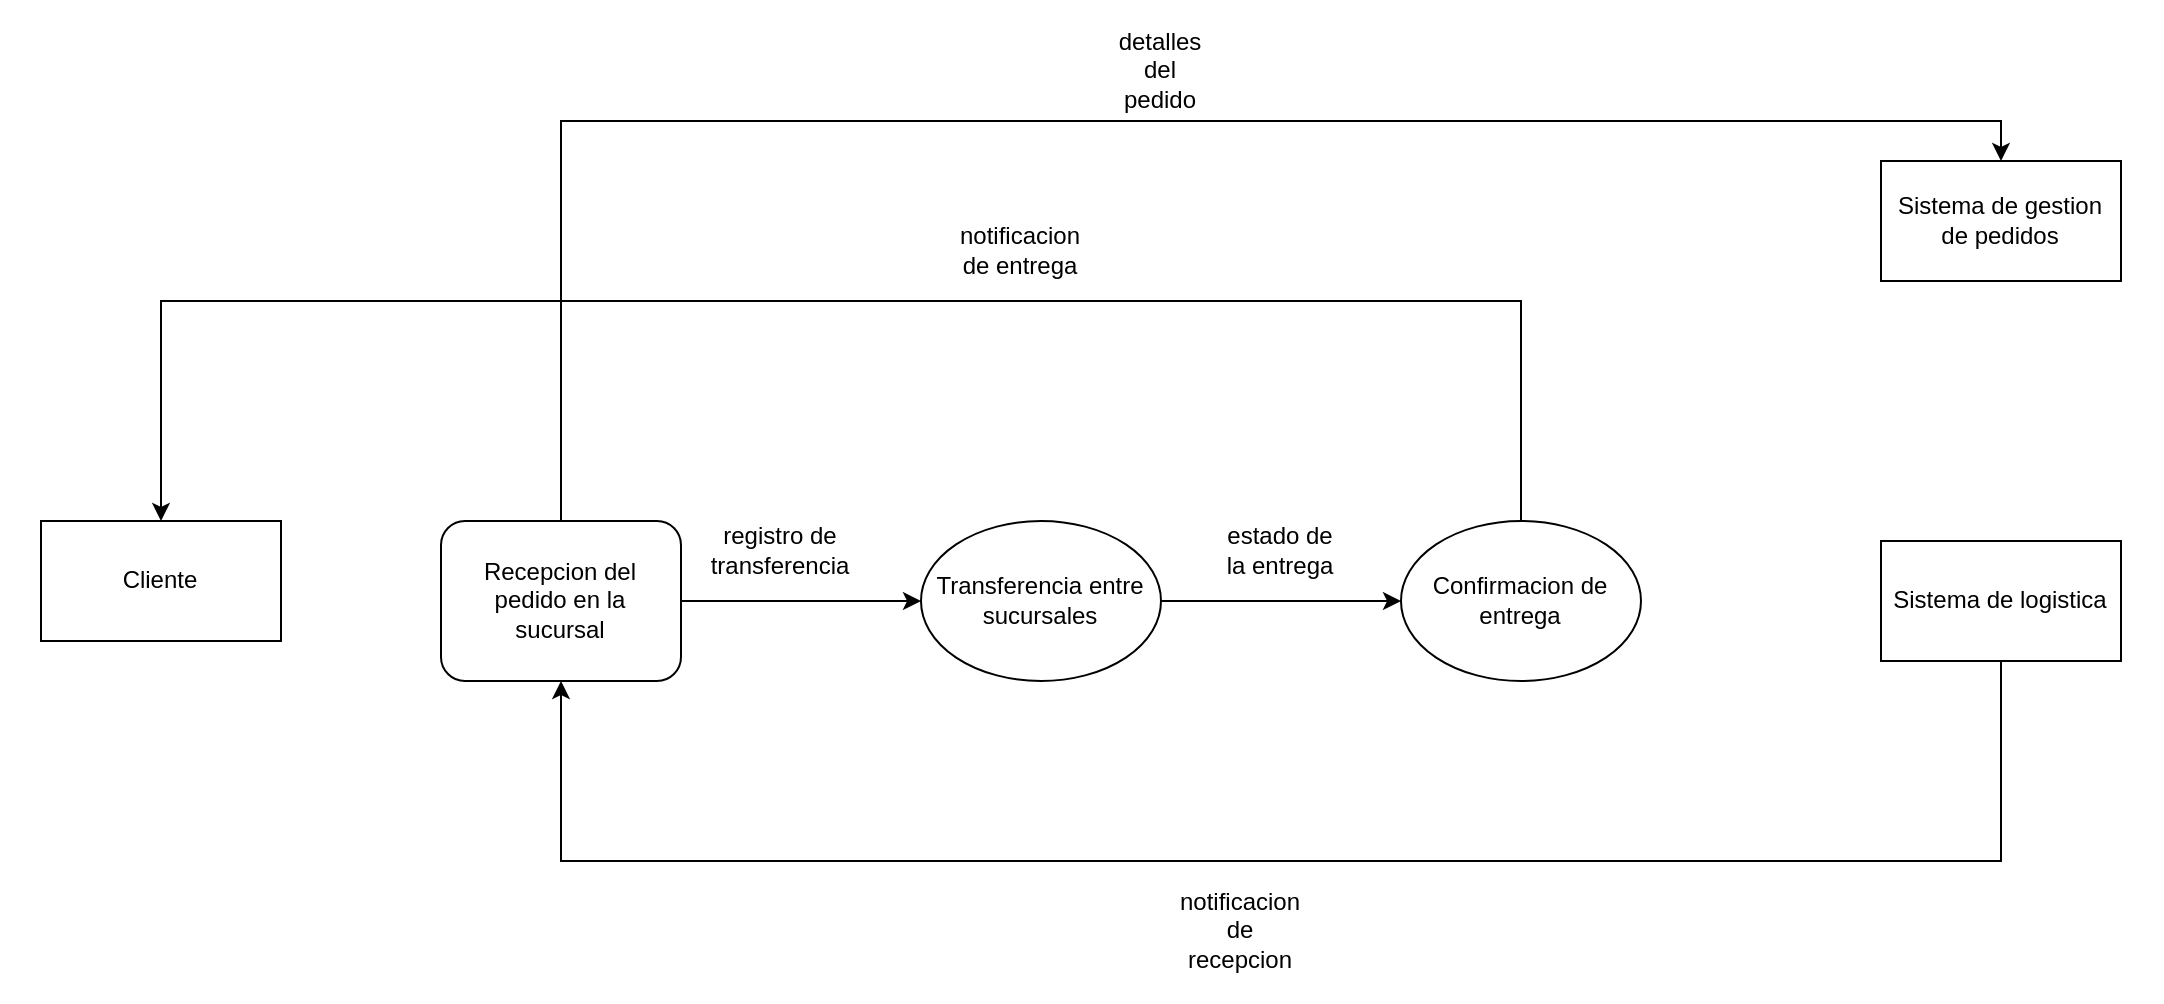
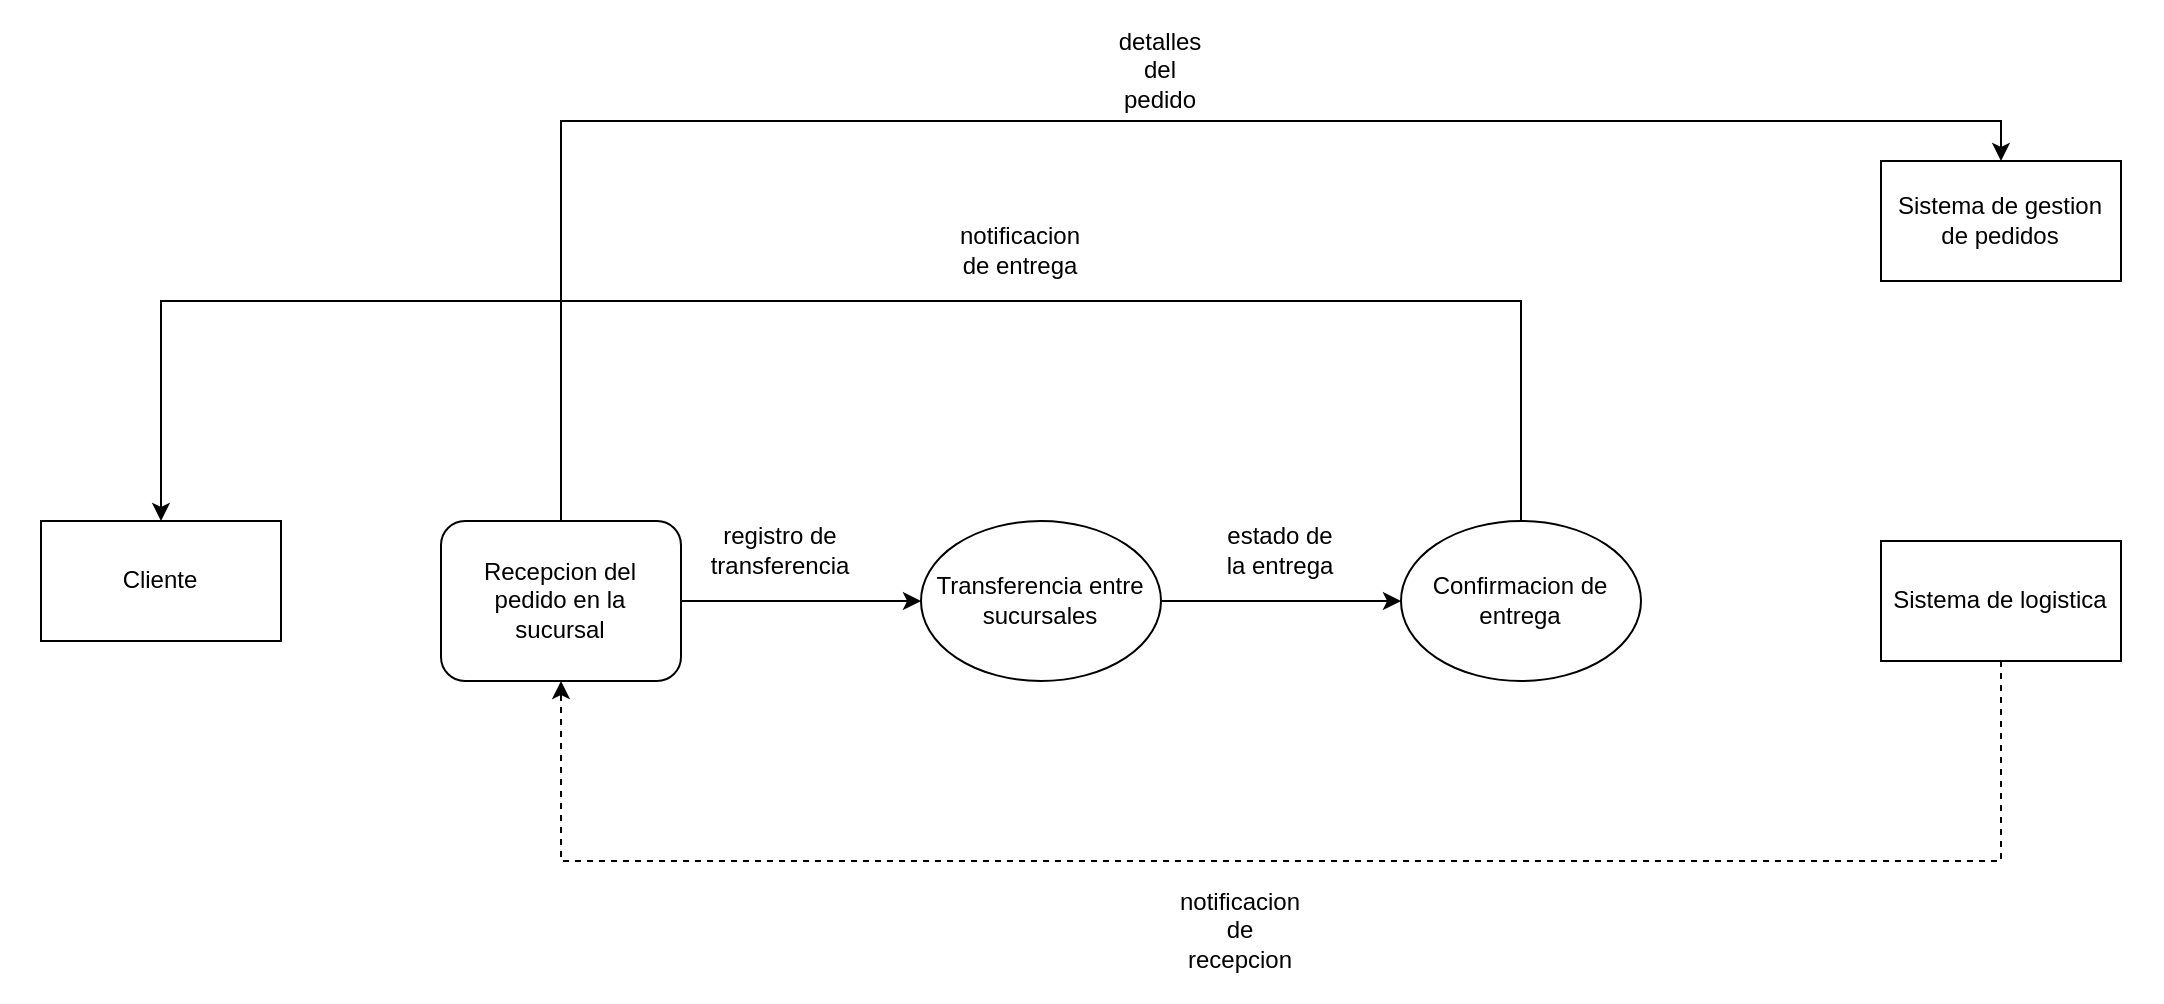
(1299, 861) -> (1299, 861)
